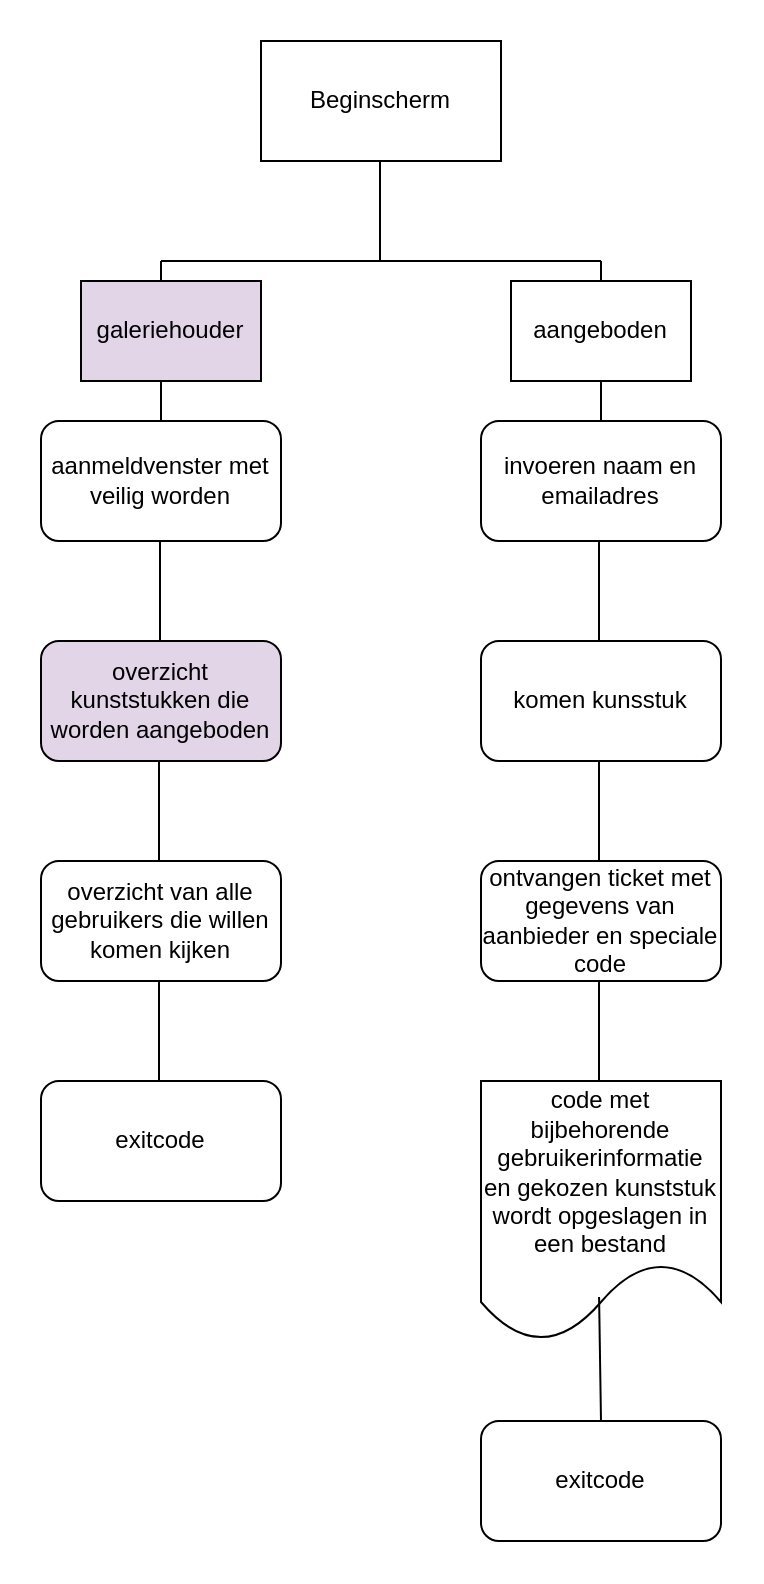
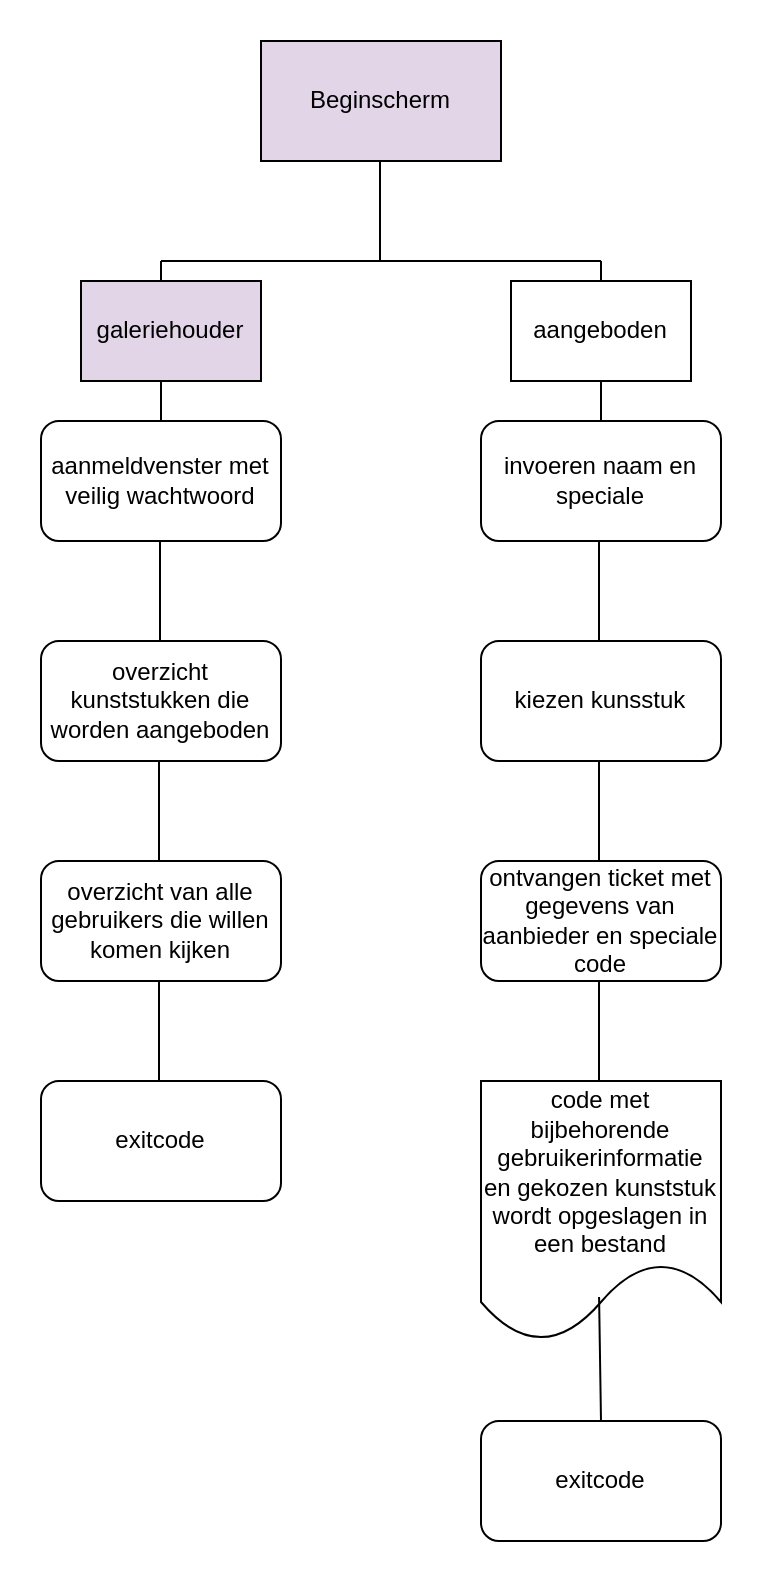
(381, 101) -> (381, 101)
(161, 481) -> (161, 481)
(601, 481) -> (601, 481)
(161, 701) -> (161, 701)
(601, 701) -> (601, 701)
